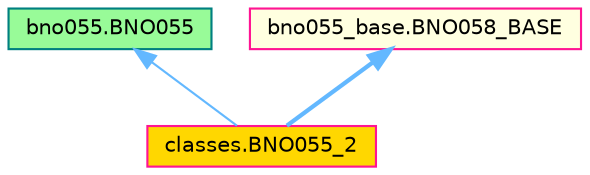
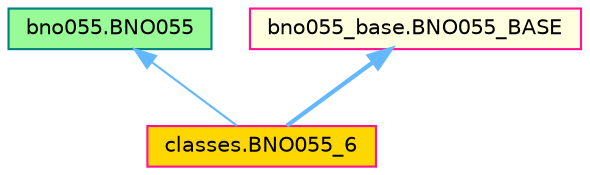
(415, 29) -> (415, 29)
(262, 146) -> (262, 146)
